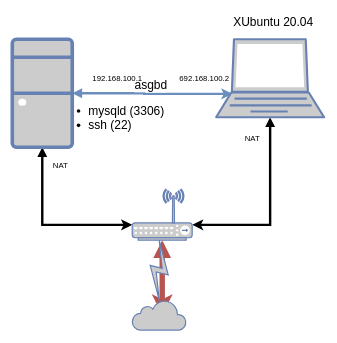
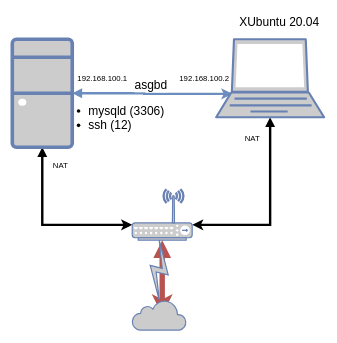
(273, 21) -> (279, 21)
(117, 78) -> (102, 78)
(205, 78) -> (205, 78)
(115, 117) -> (115, 117)
